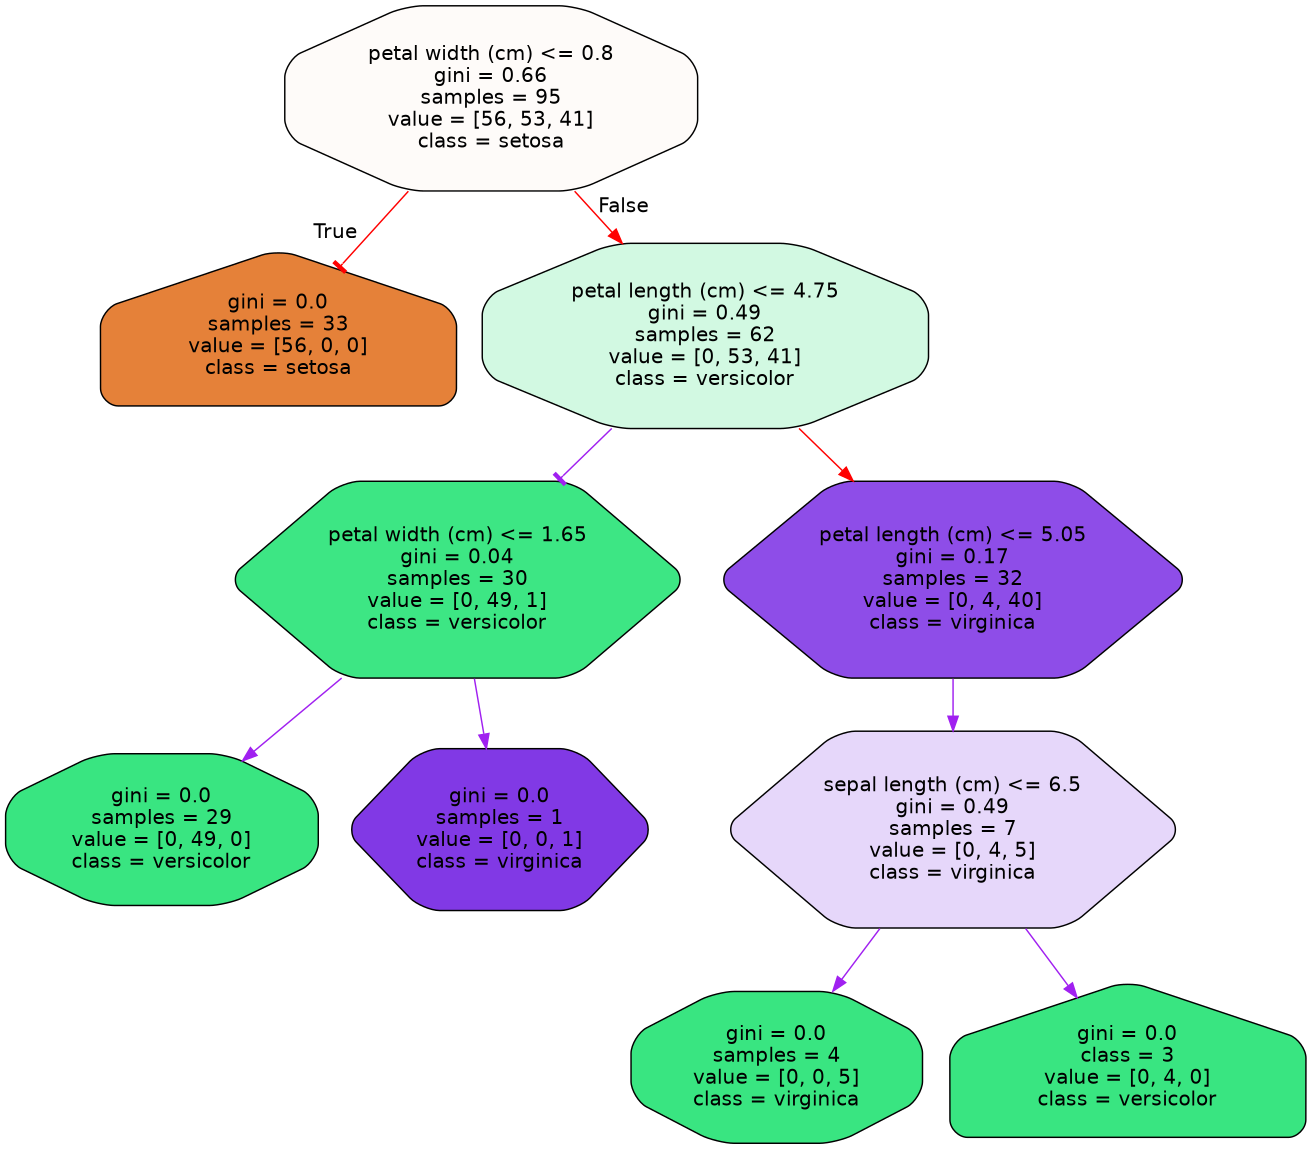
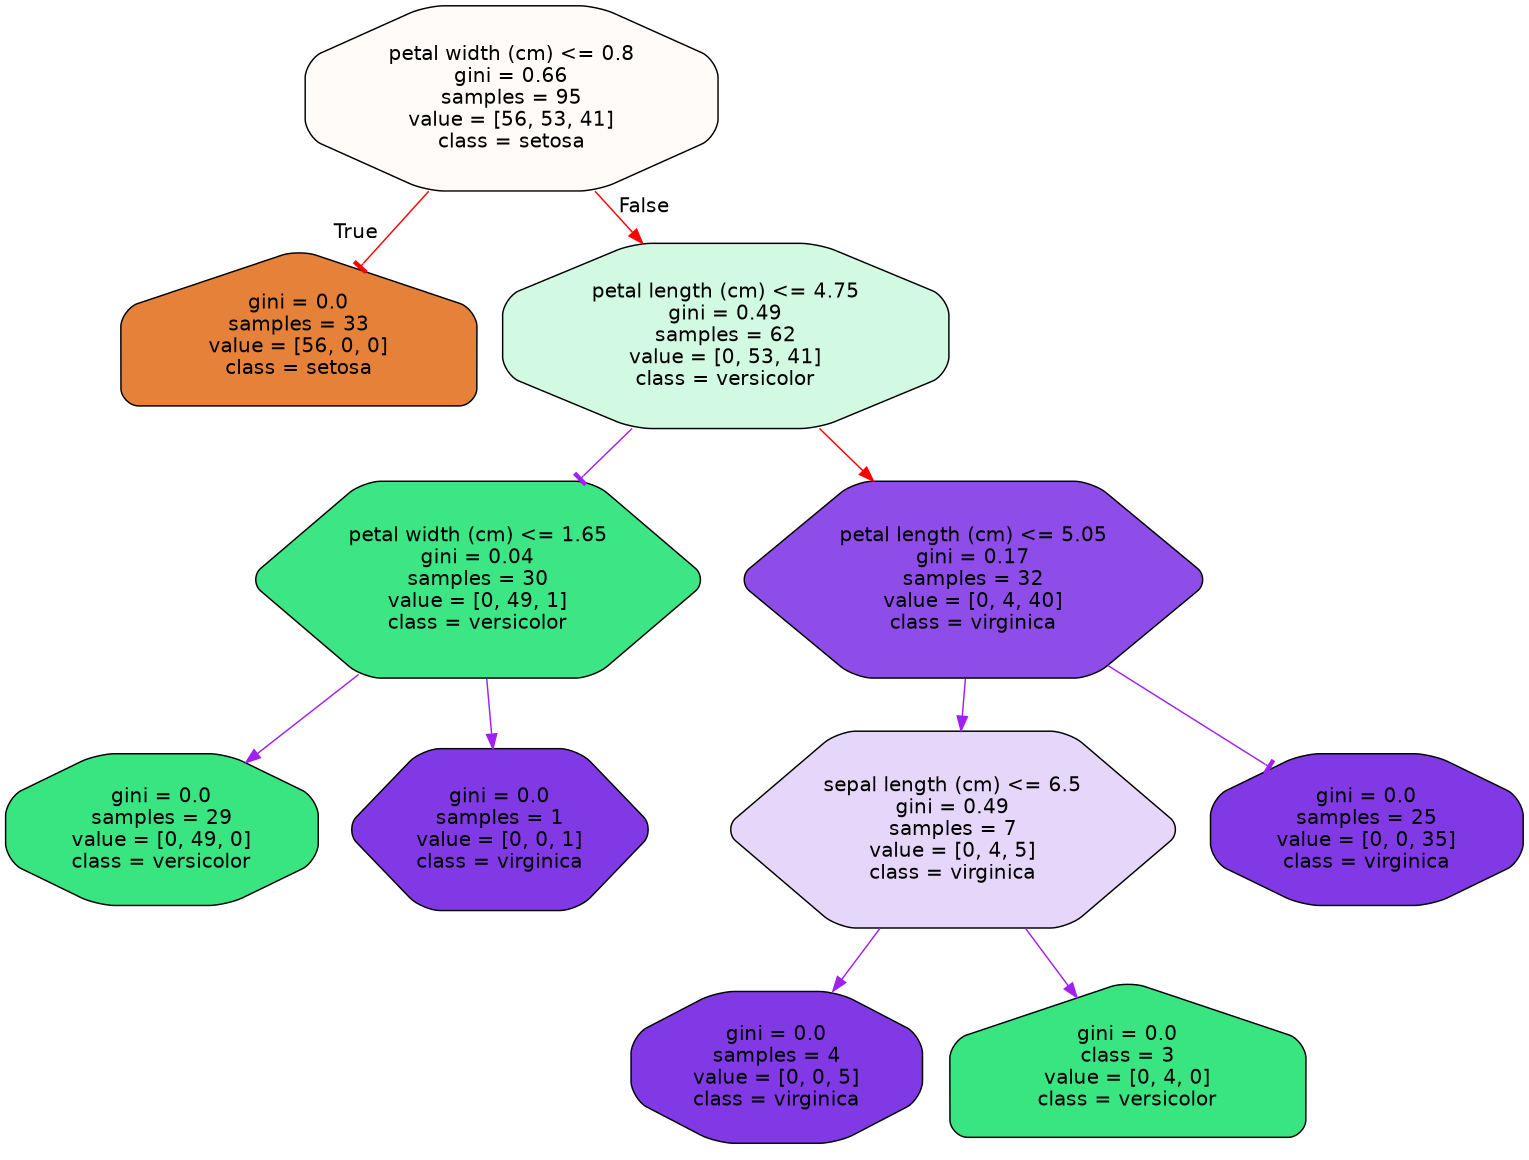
none -> (1367, 830)
(777, 1067) -> (777, 1067)
